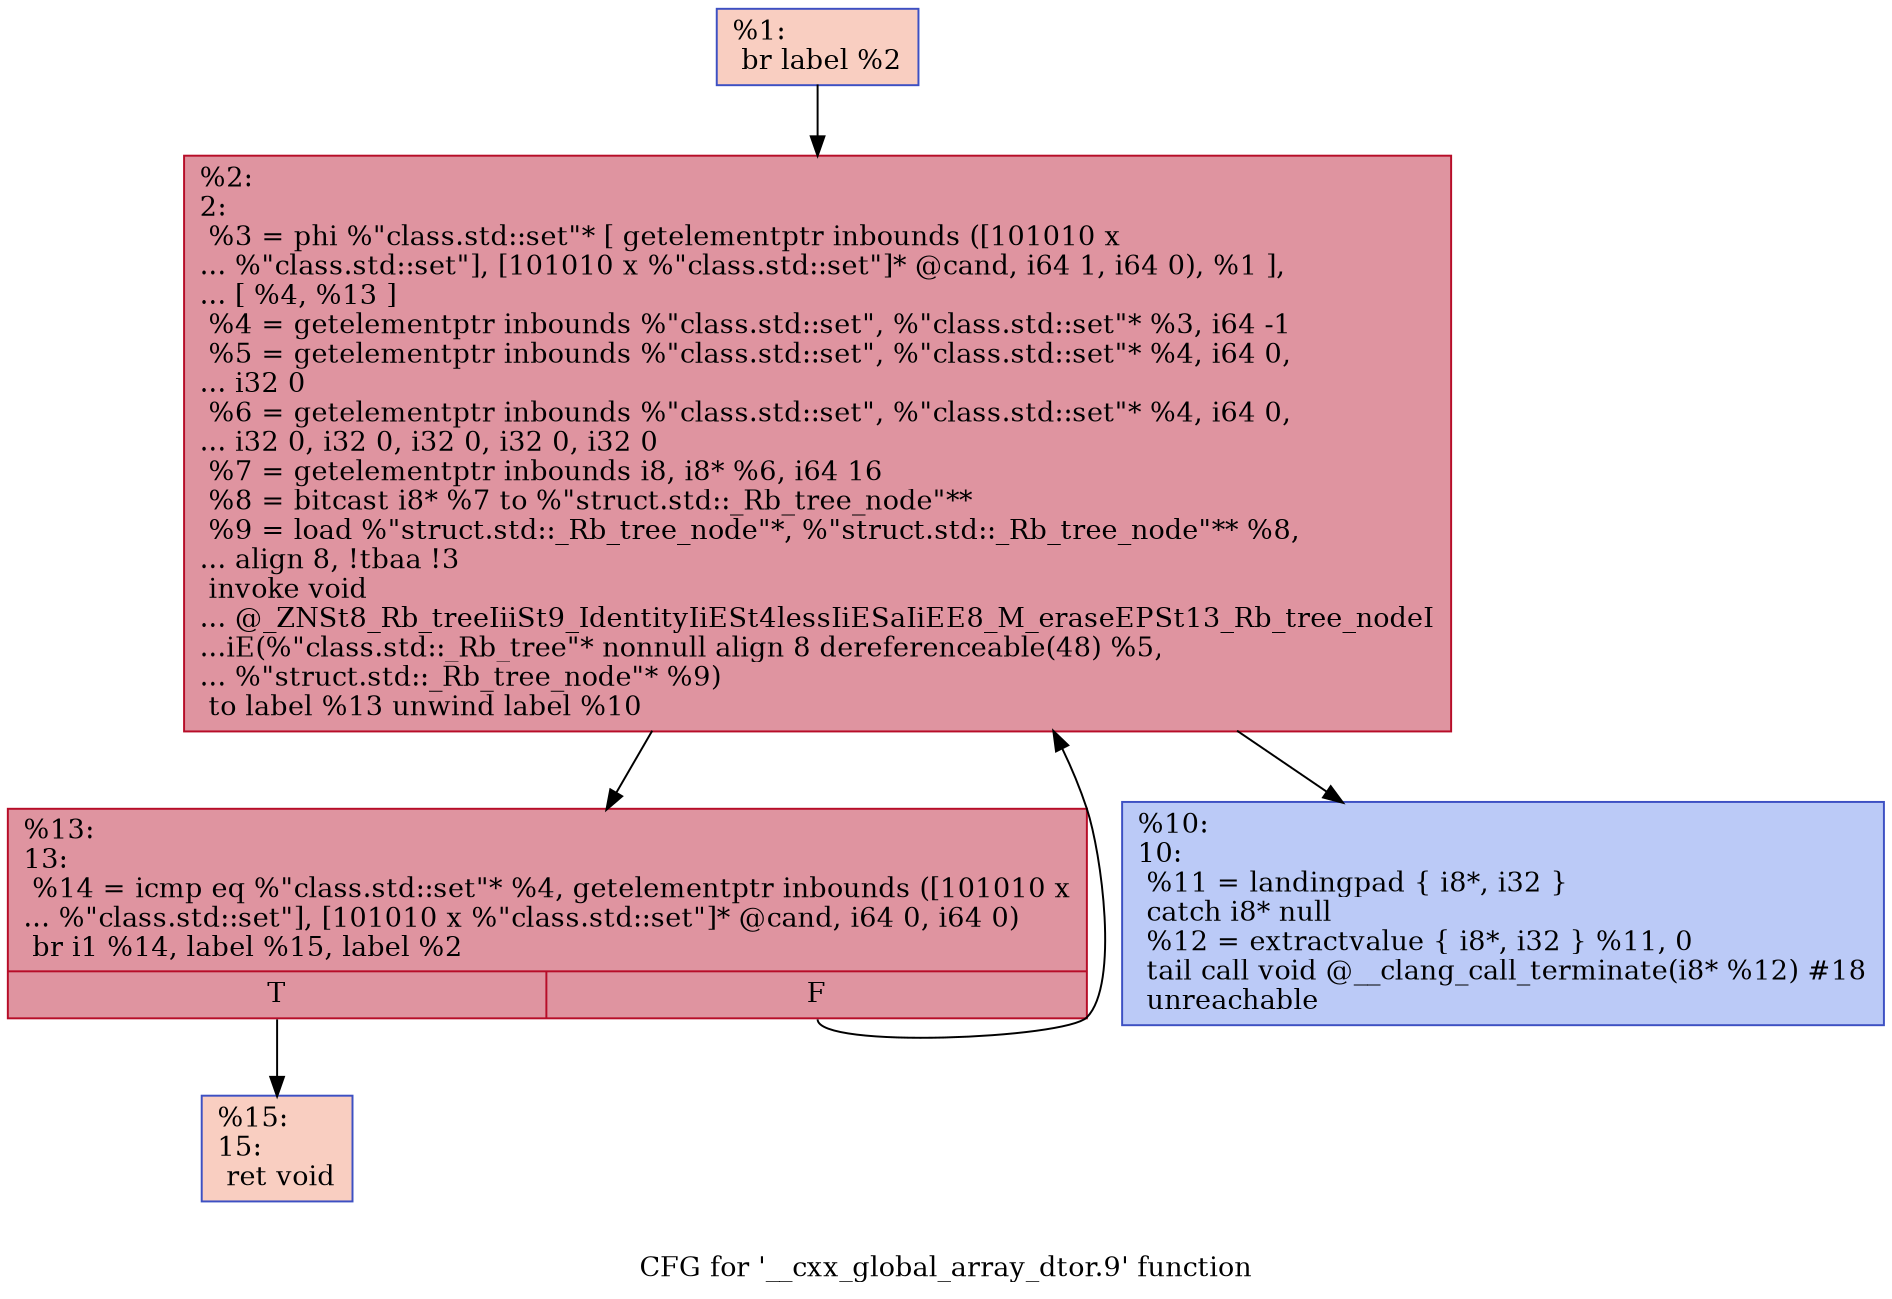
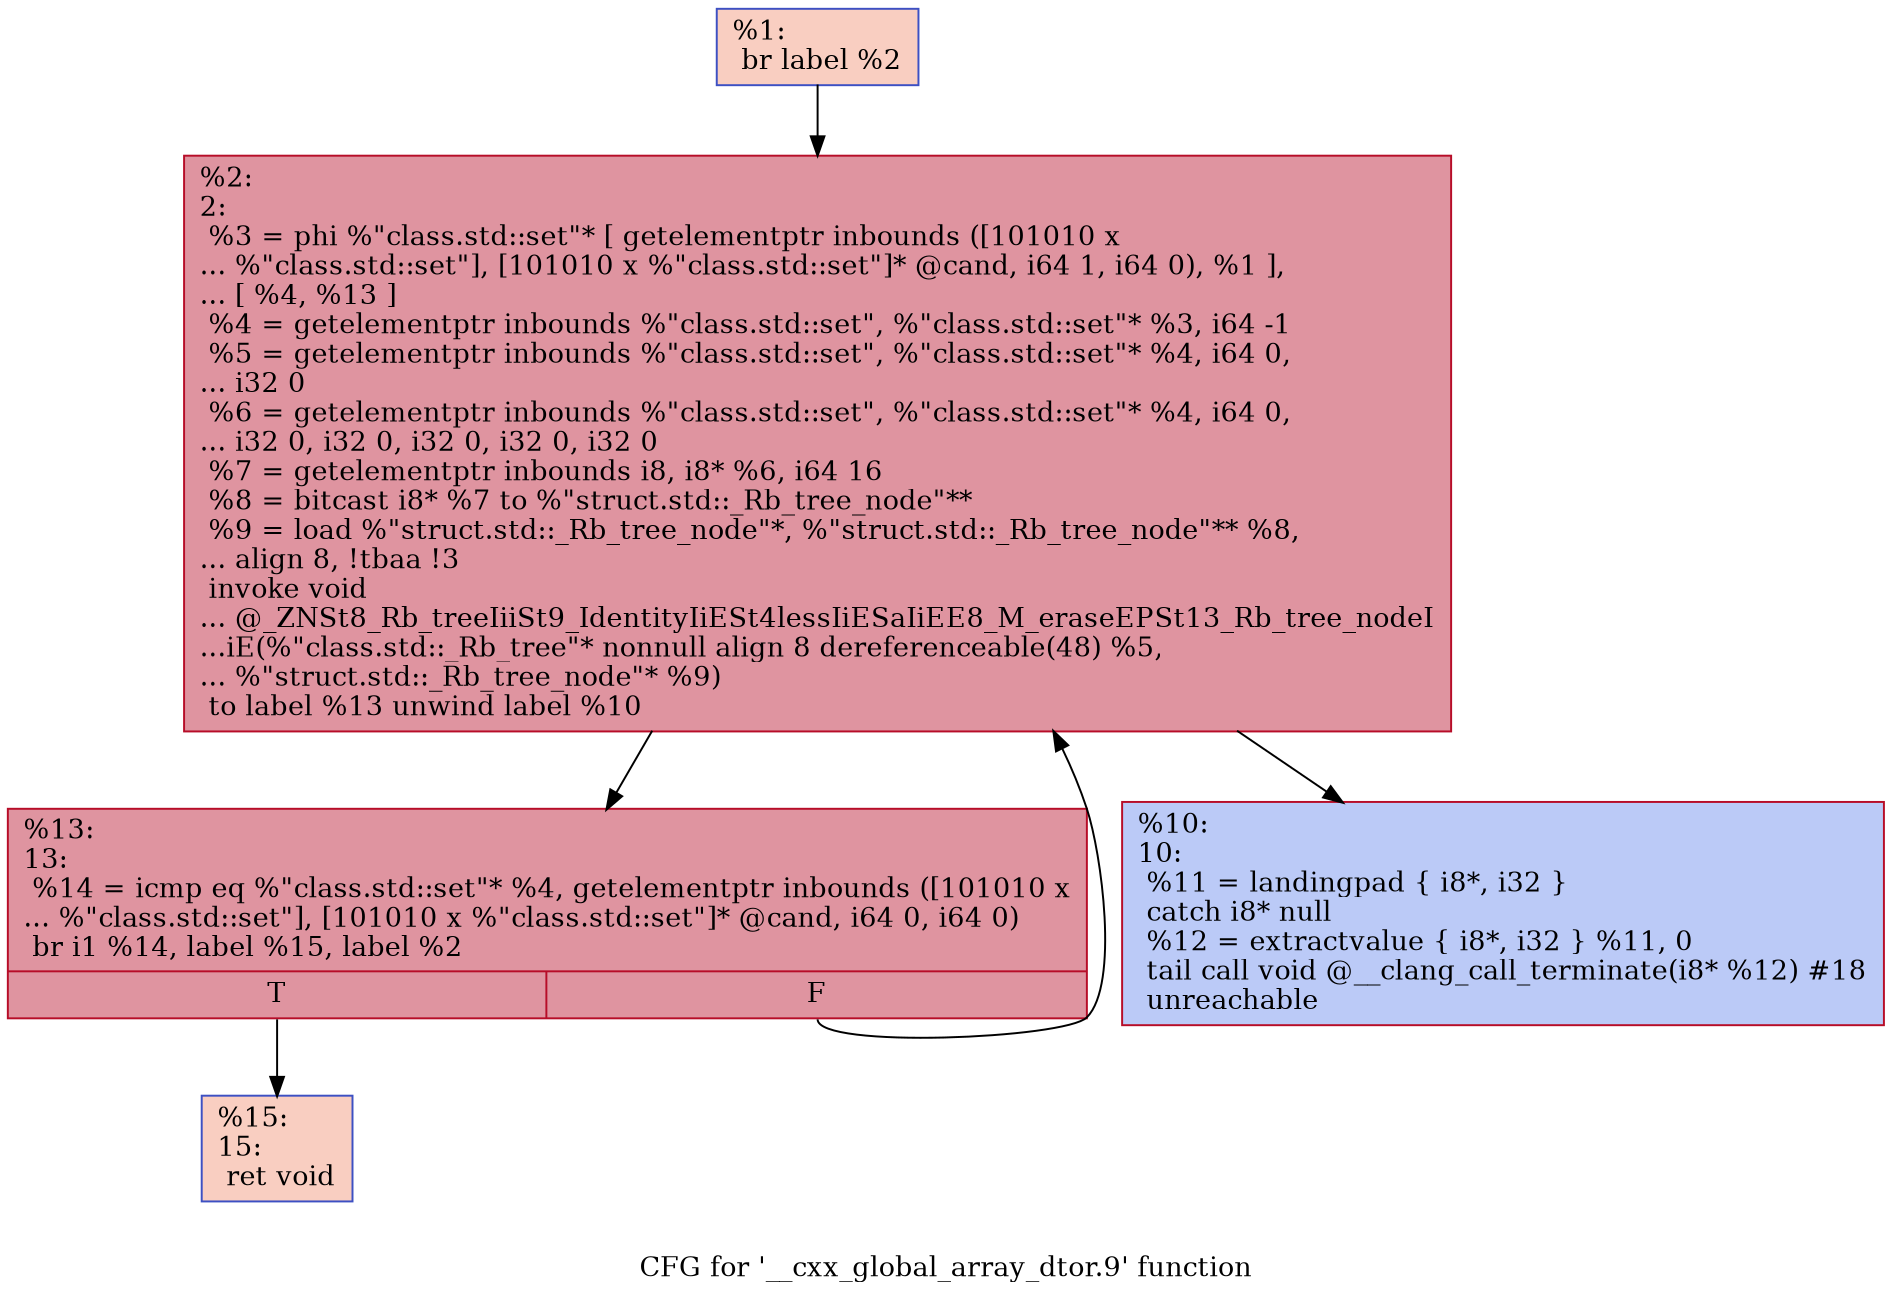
(1503, 914) -> (1503, 914)
